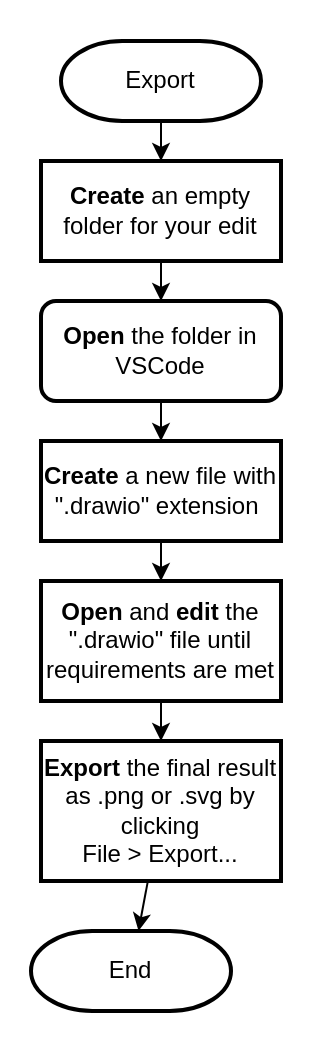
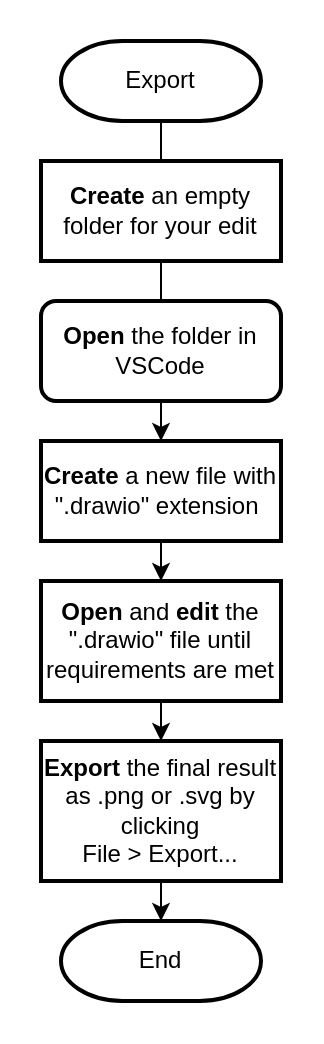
(161, 146) -> (161, 151)
(161, 286) -> (161, 291)
(131, 971) -> (161, 961)
